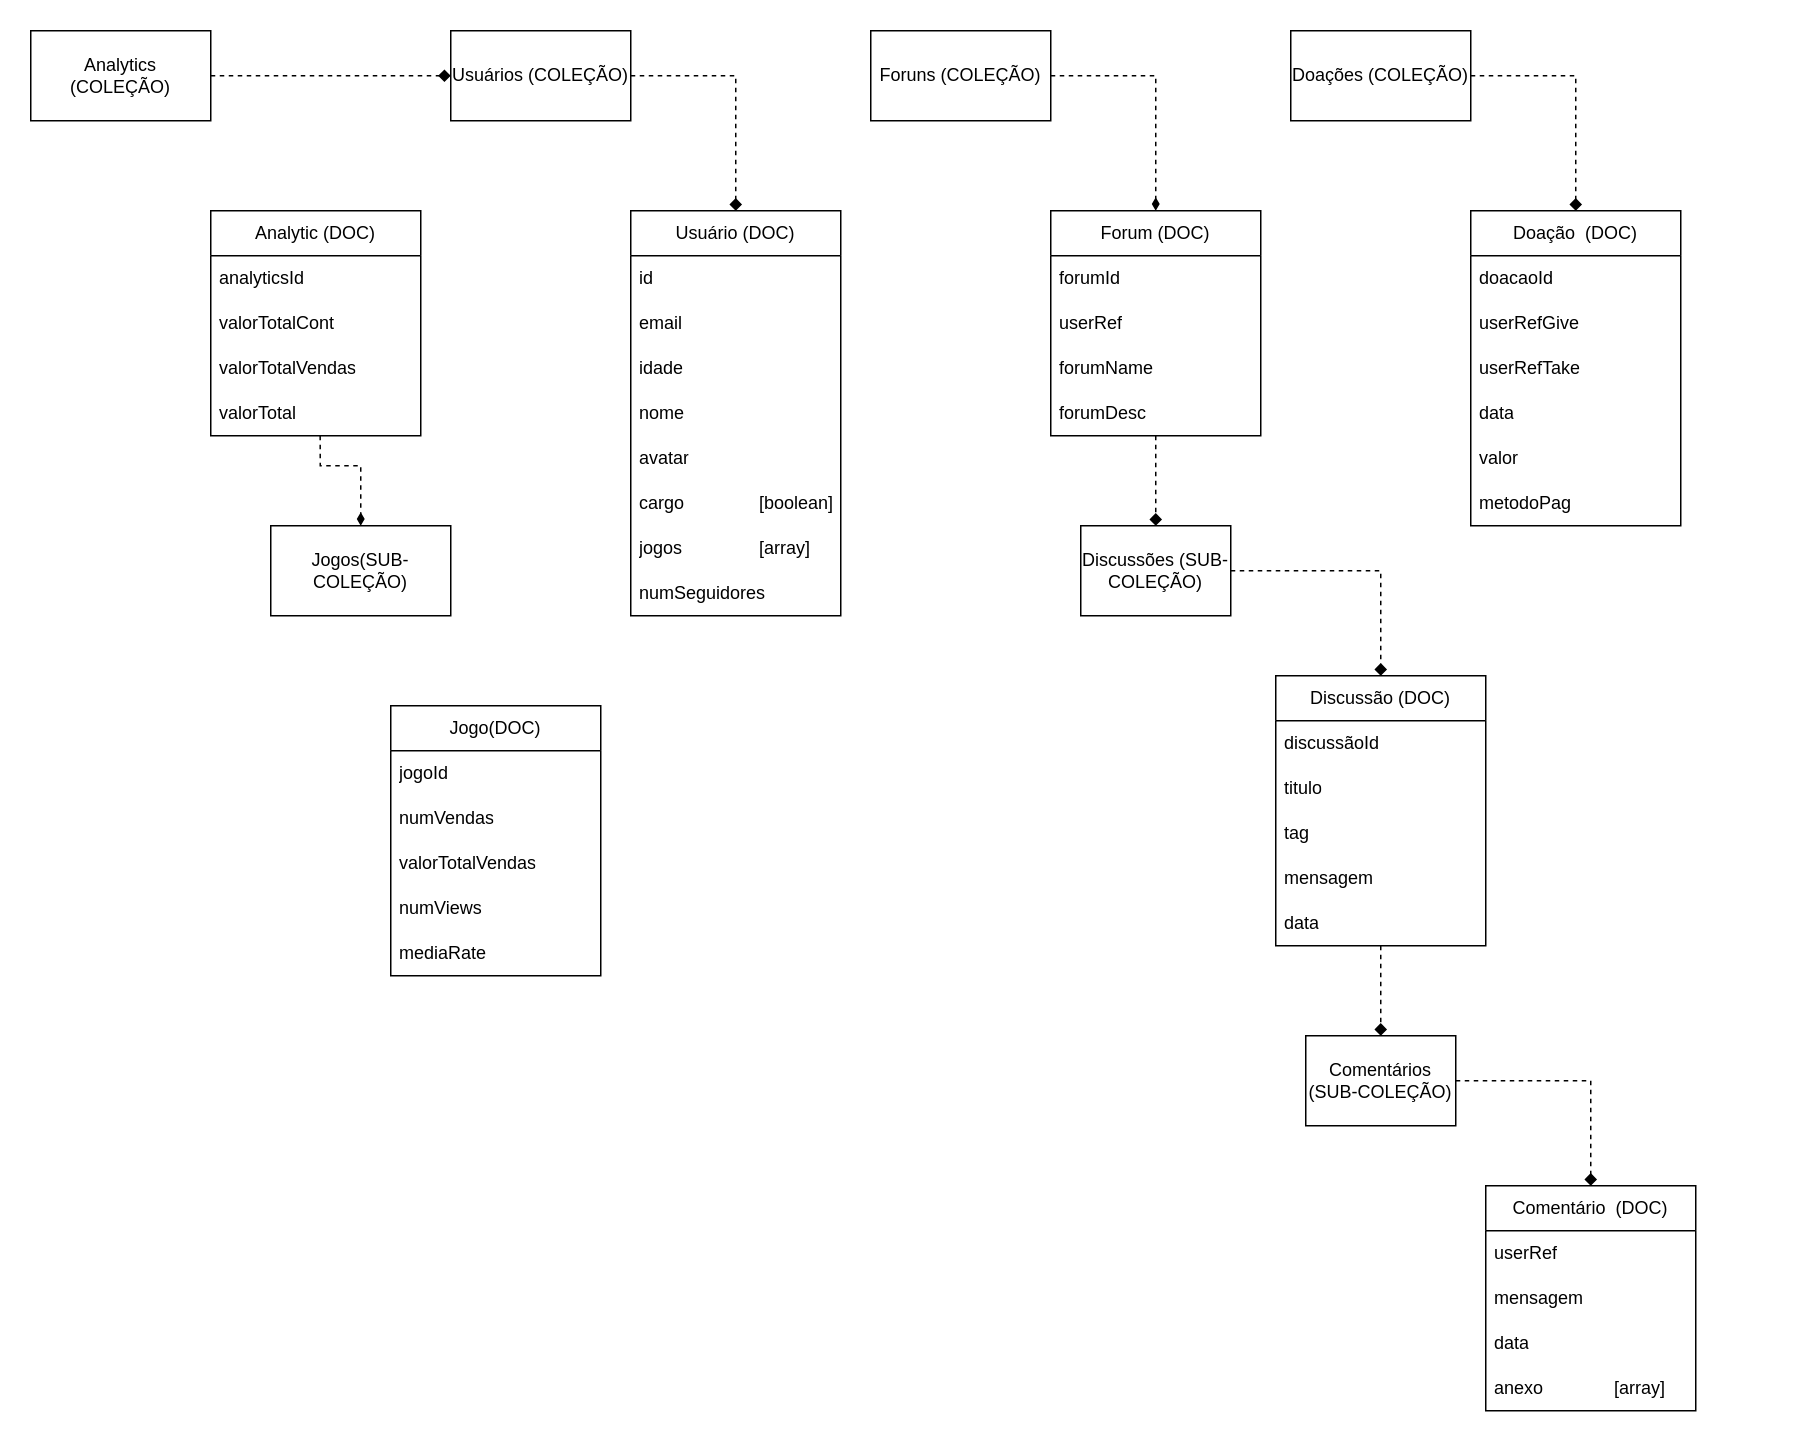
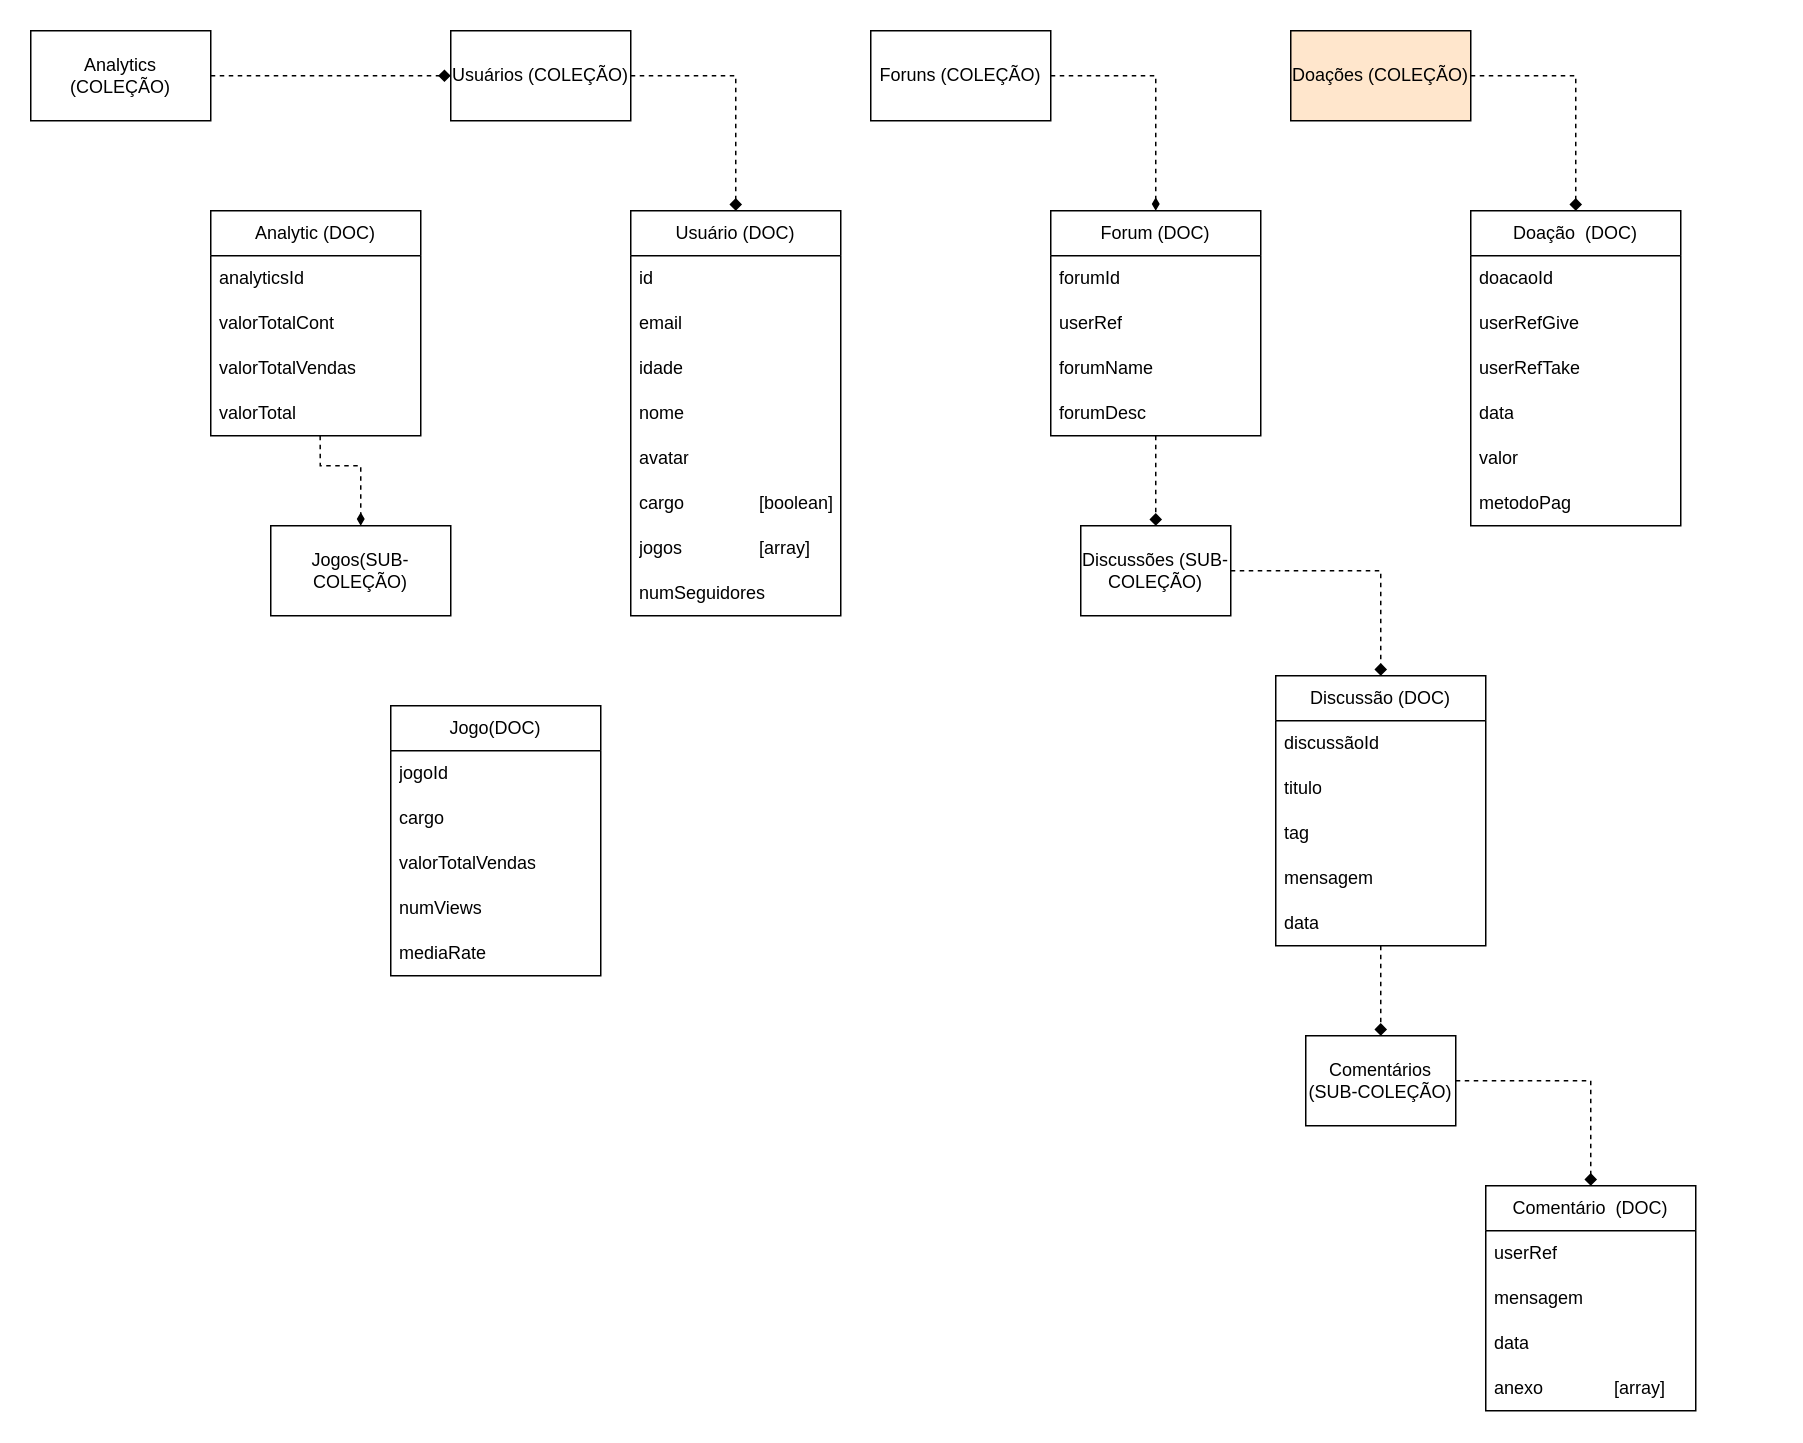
(1381, 76) -> (1381, 76)
(445, 818) -> (425, 818)
